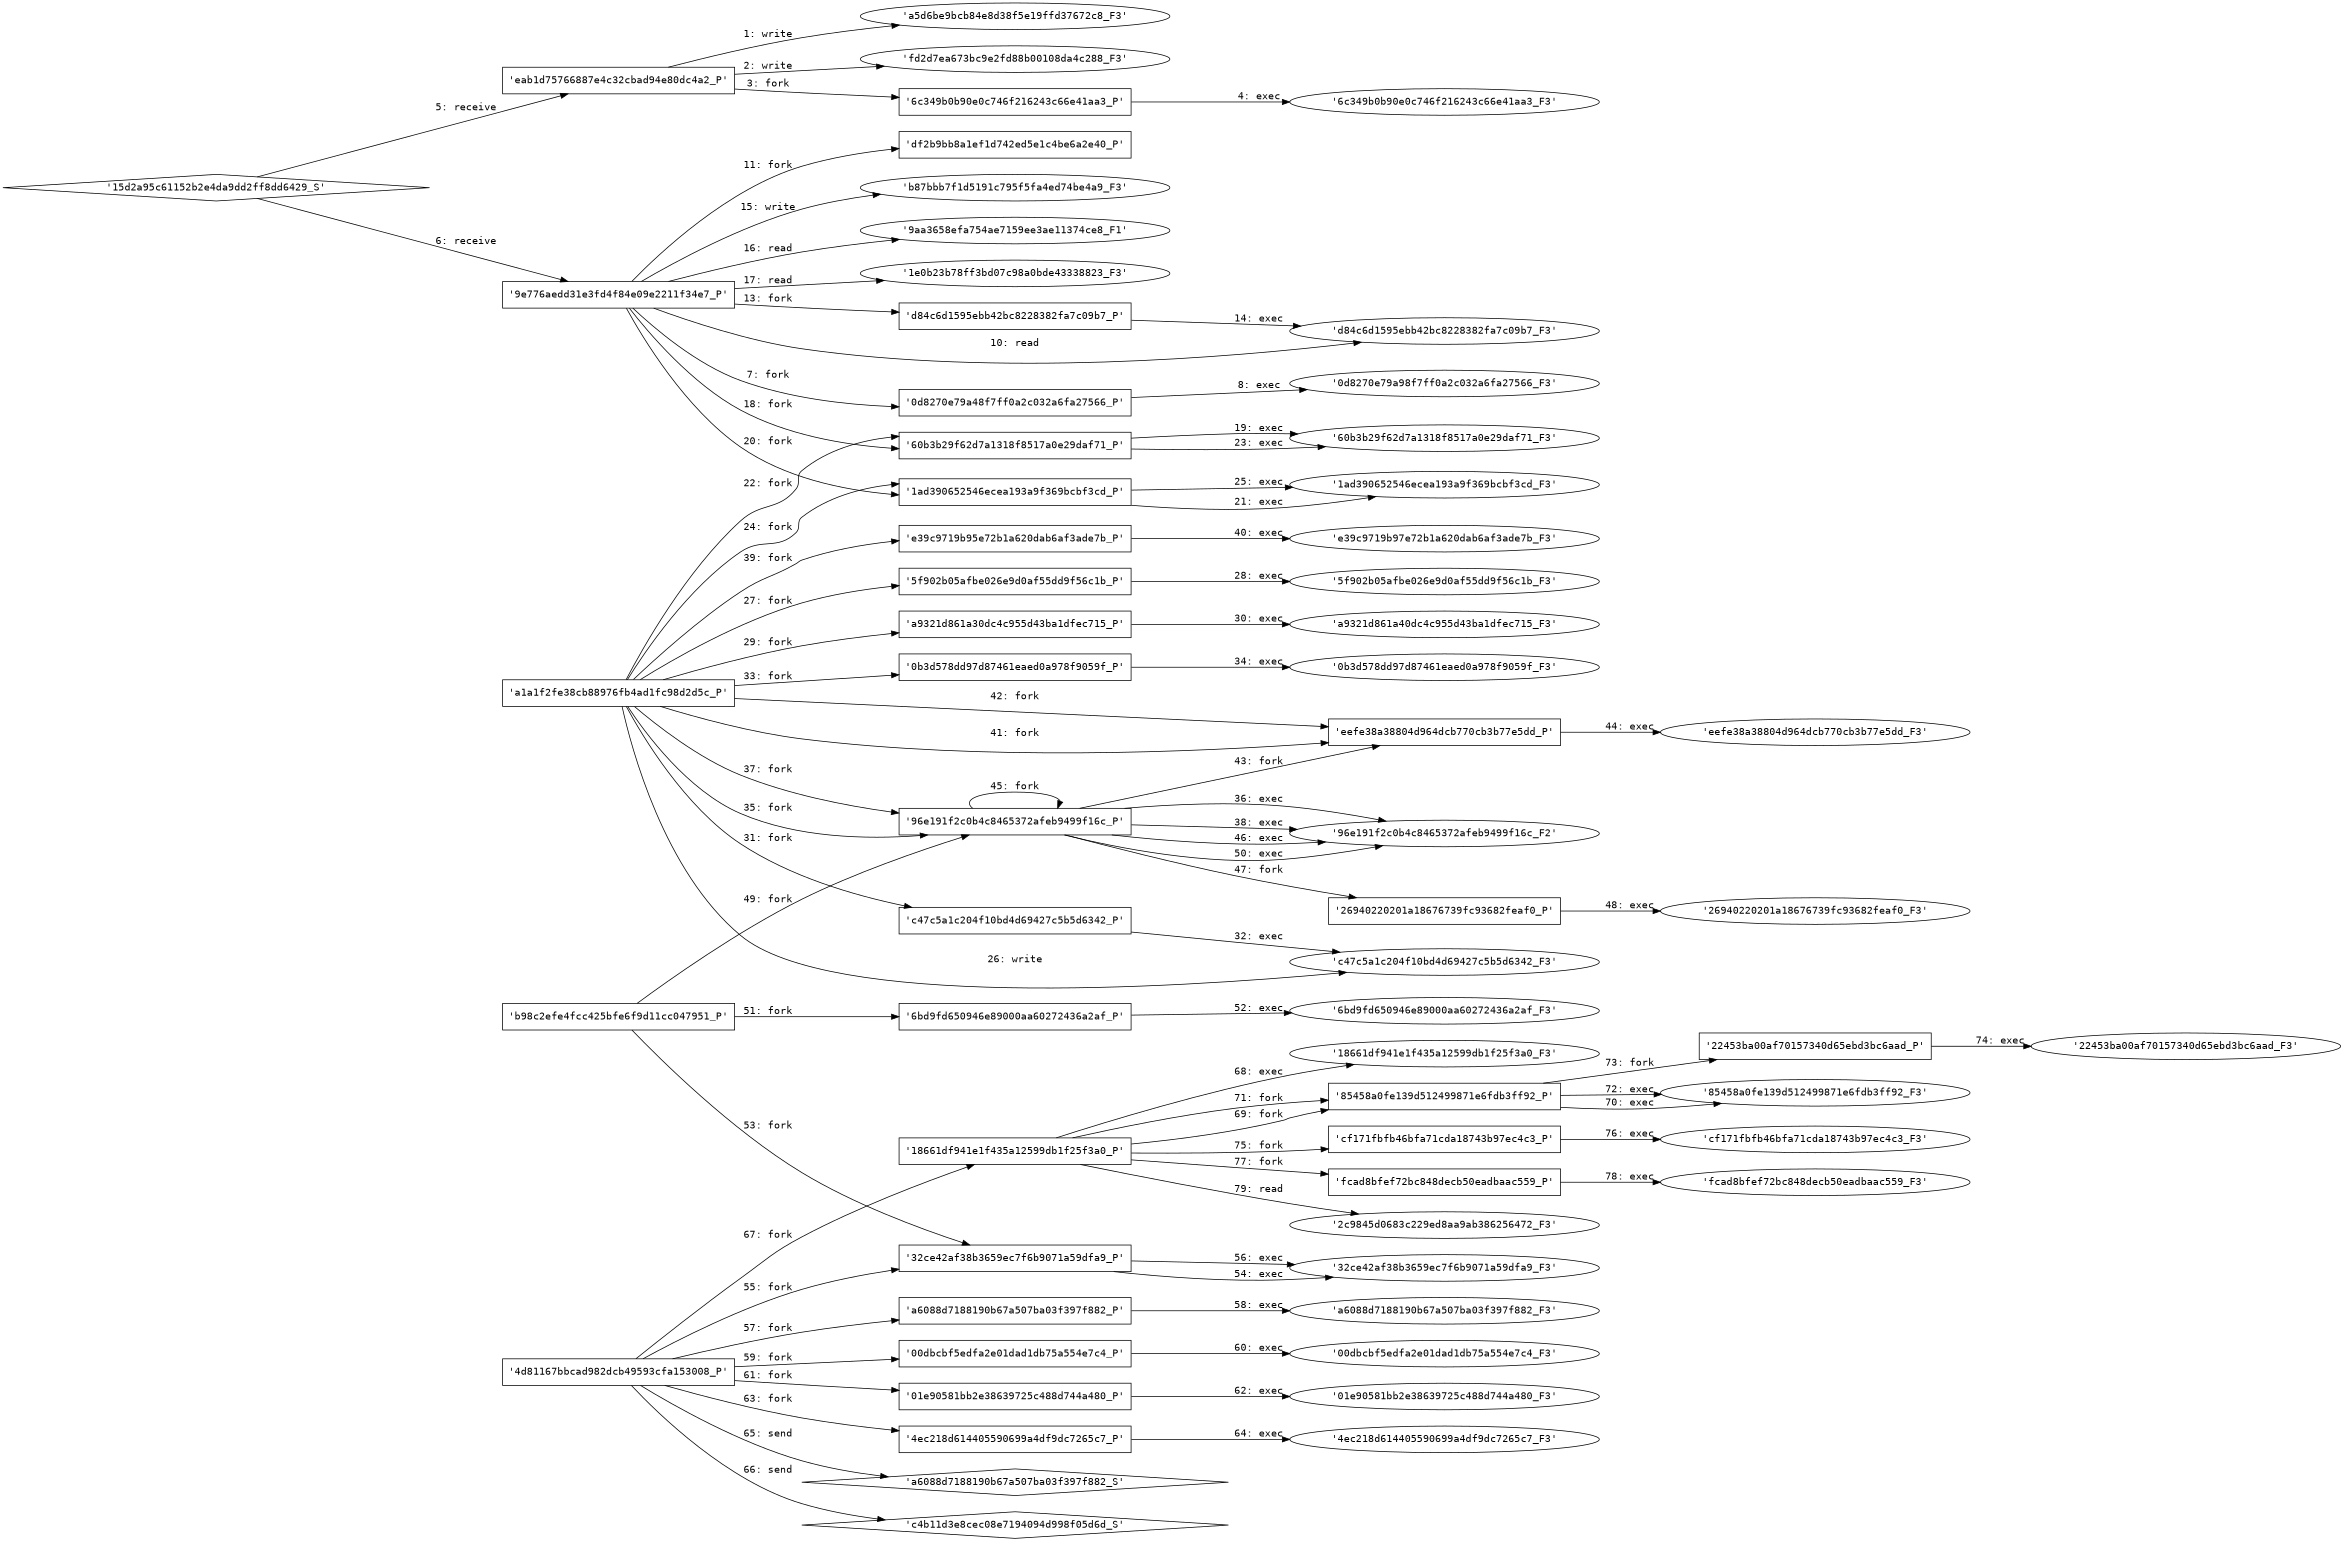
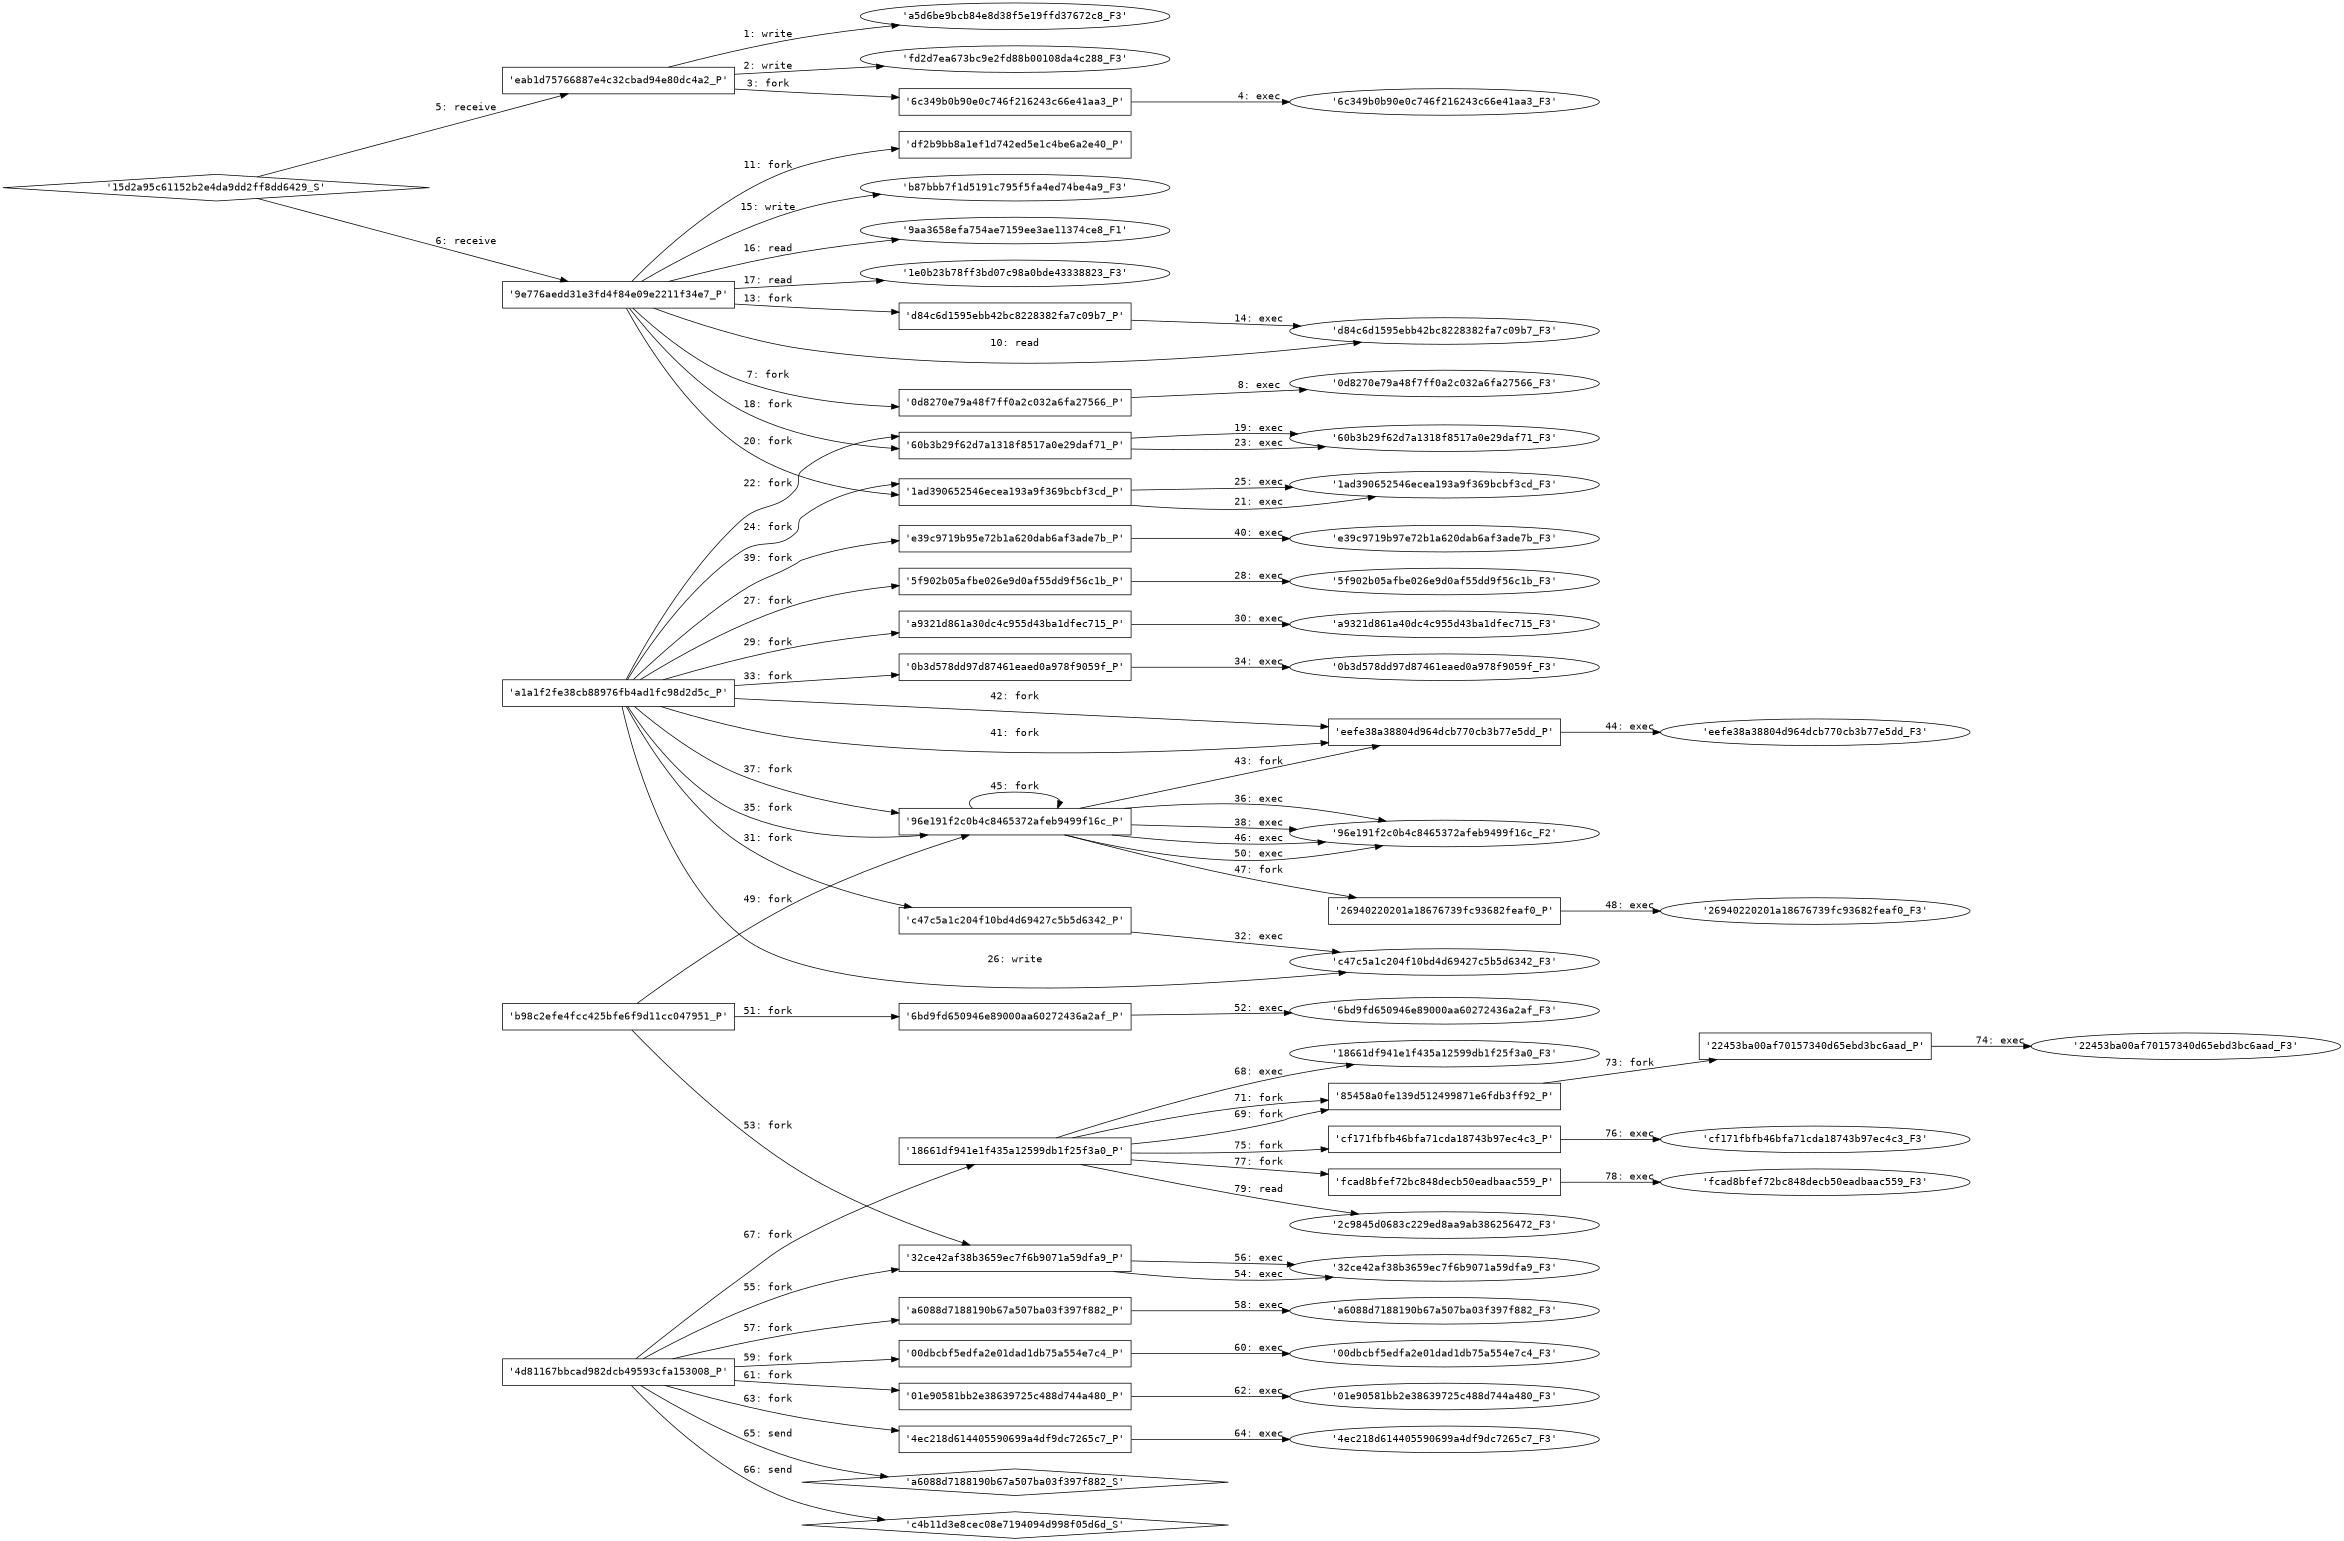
(1445, 383) -> (1445, 383)
(1815, 1093) -> none
